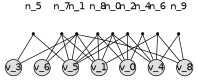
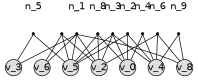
(62, 7) -> none
(113, 7) -> (113, 7)
(99, 68) -> (99, 68)
